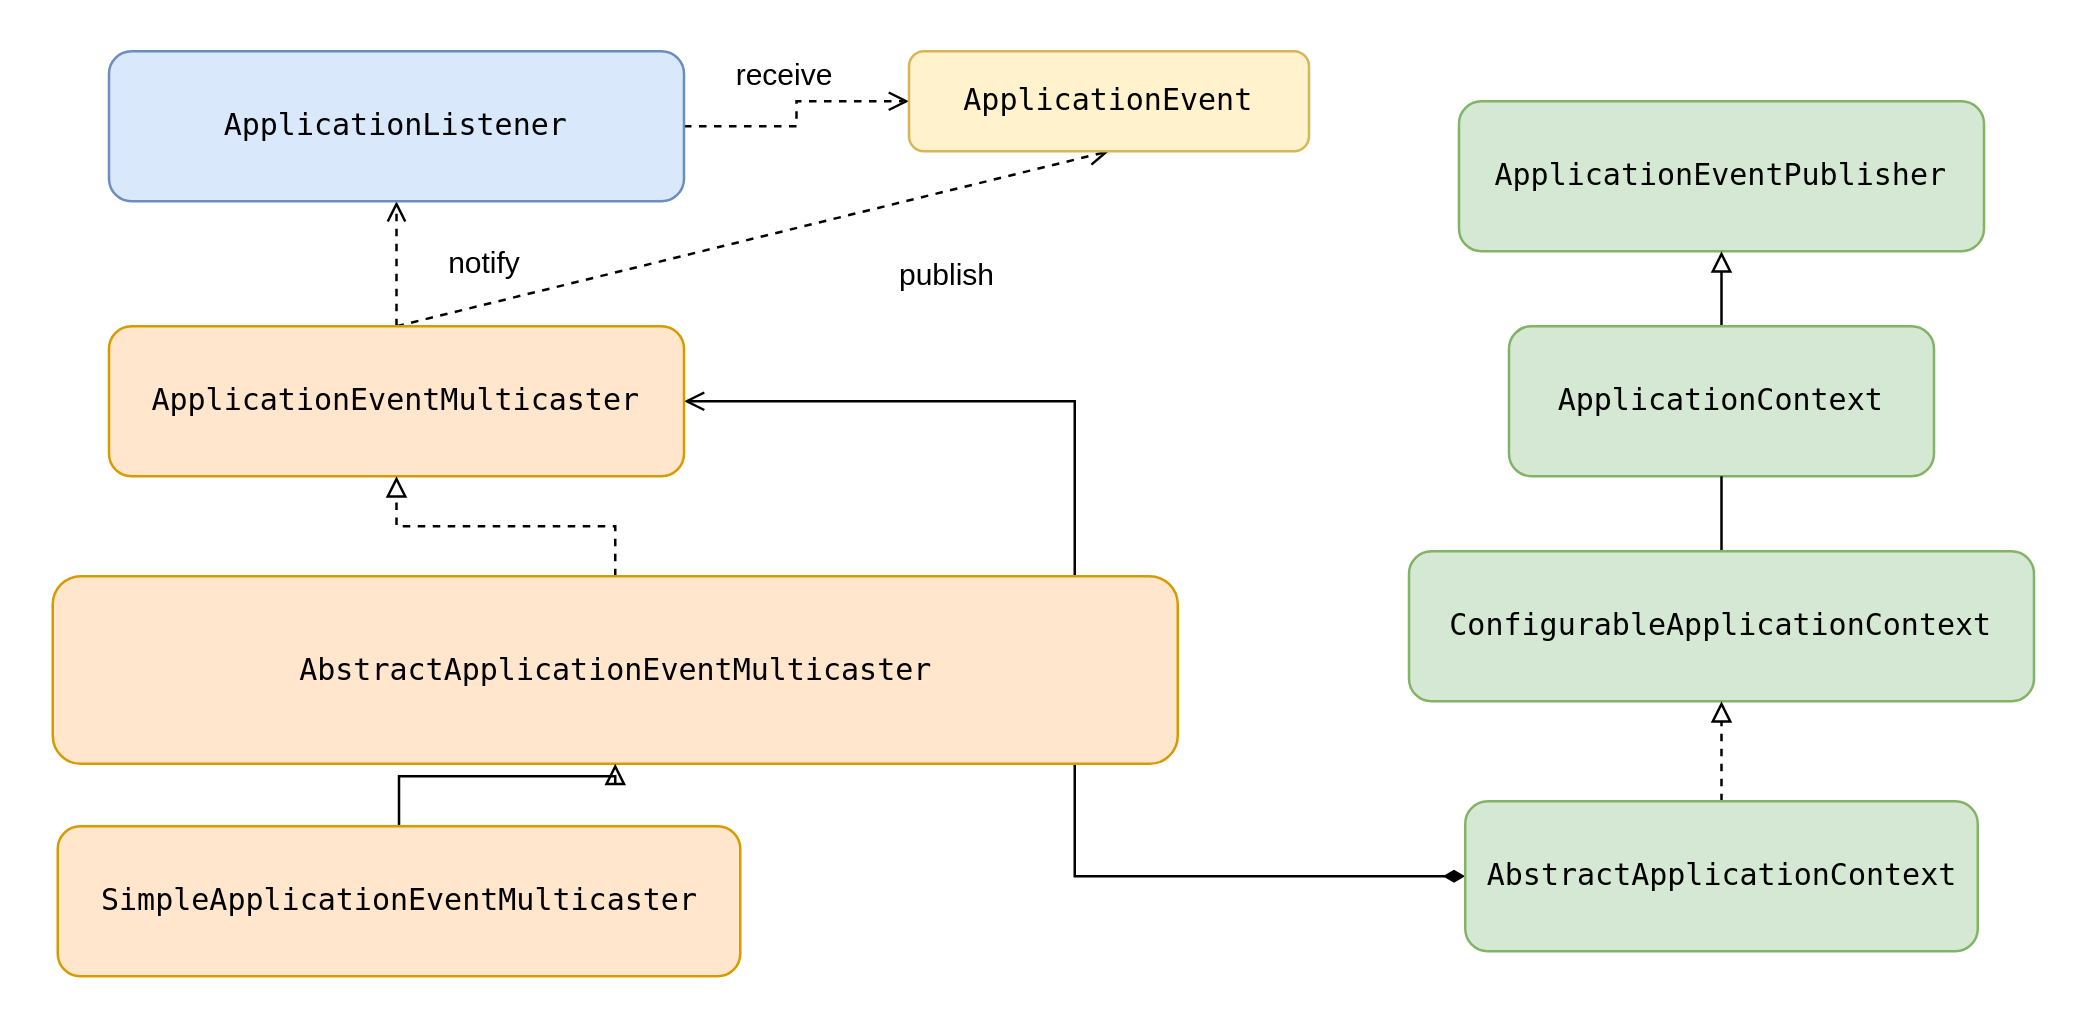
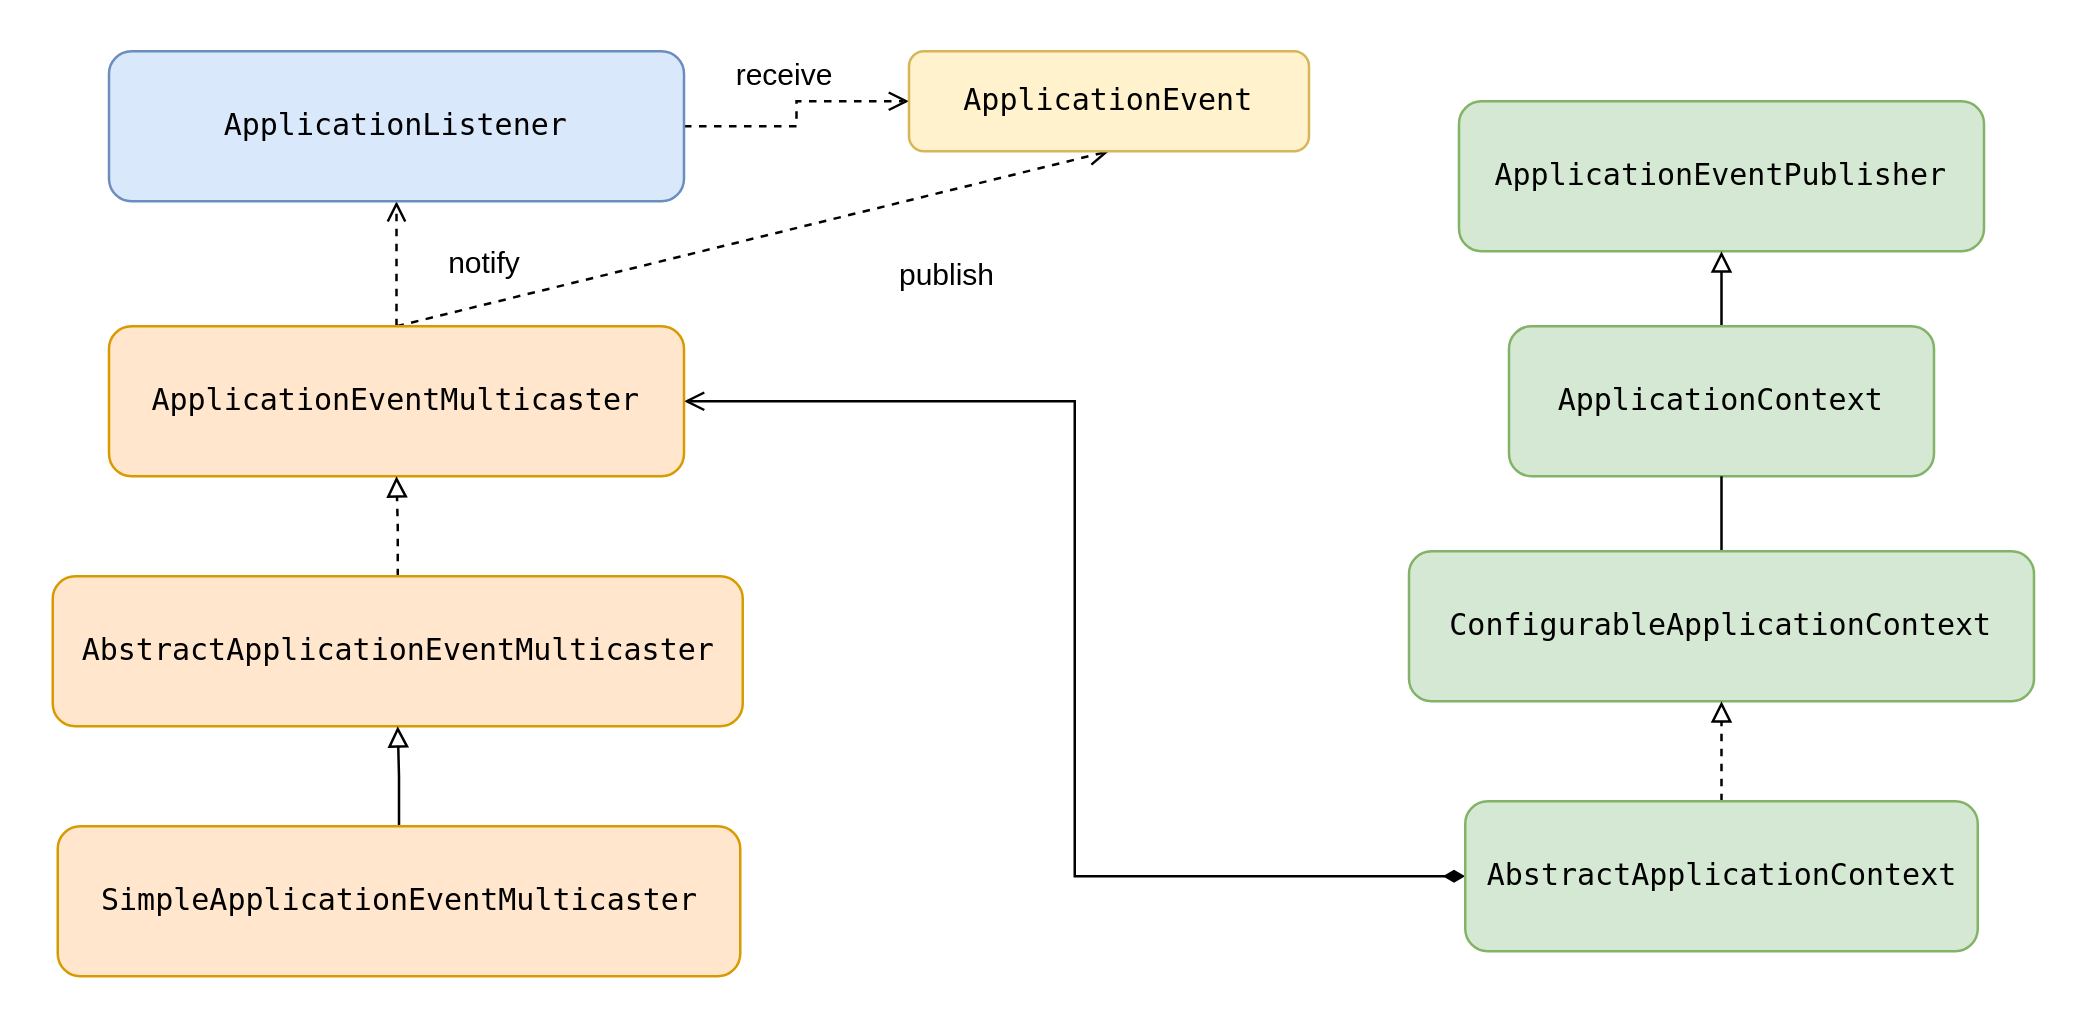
(615, 670) -> (398, 651)
